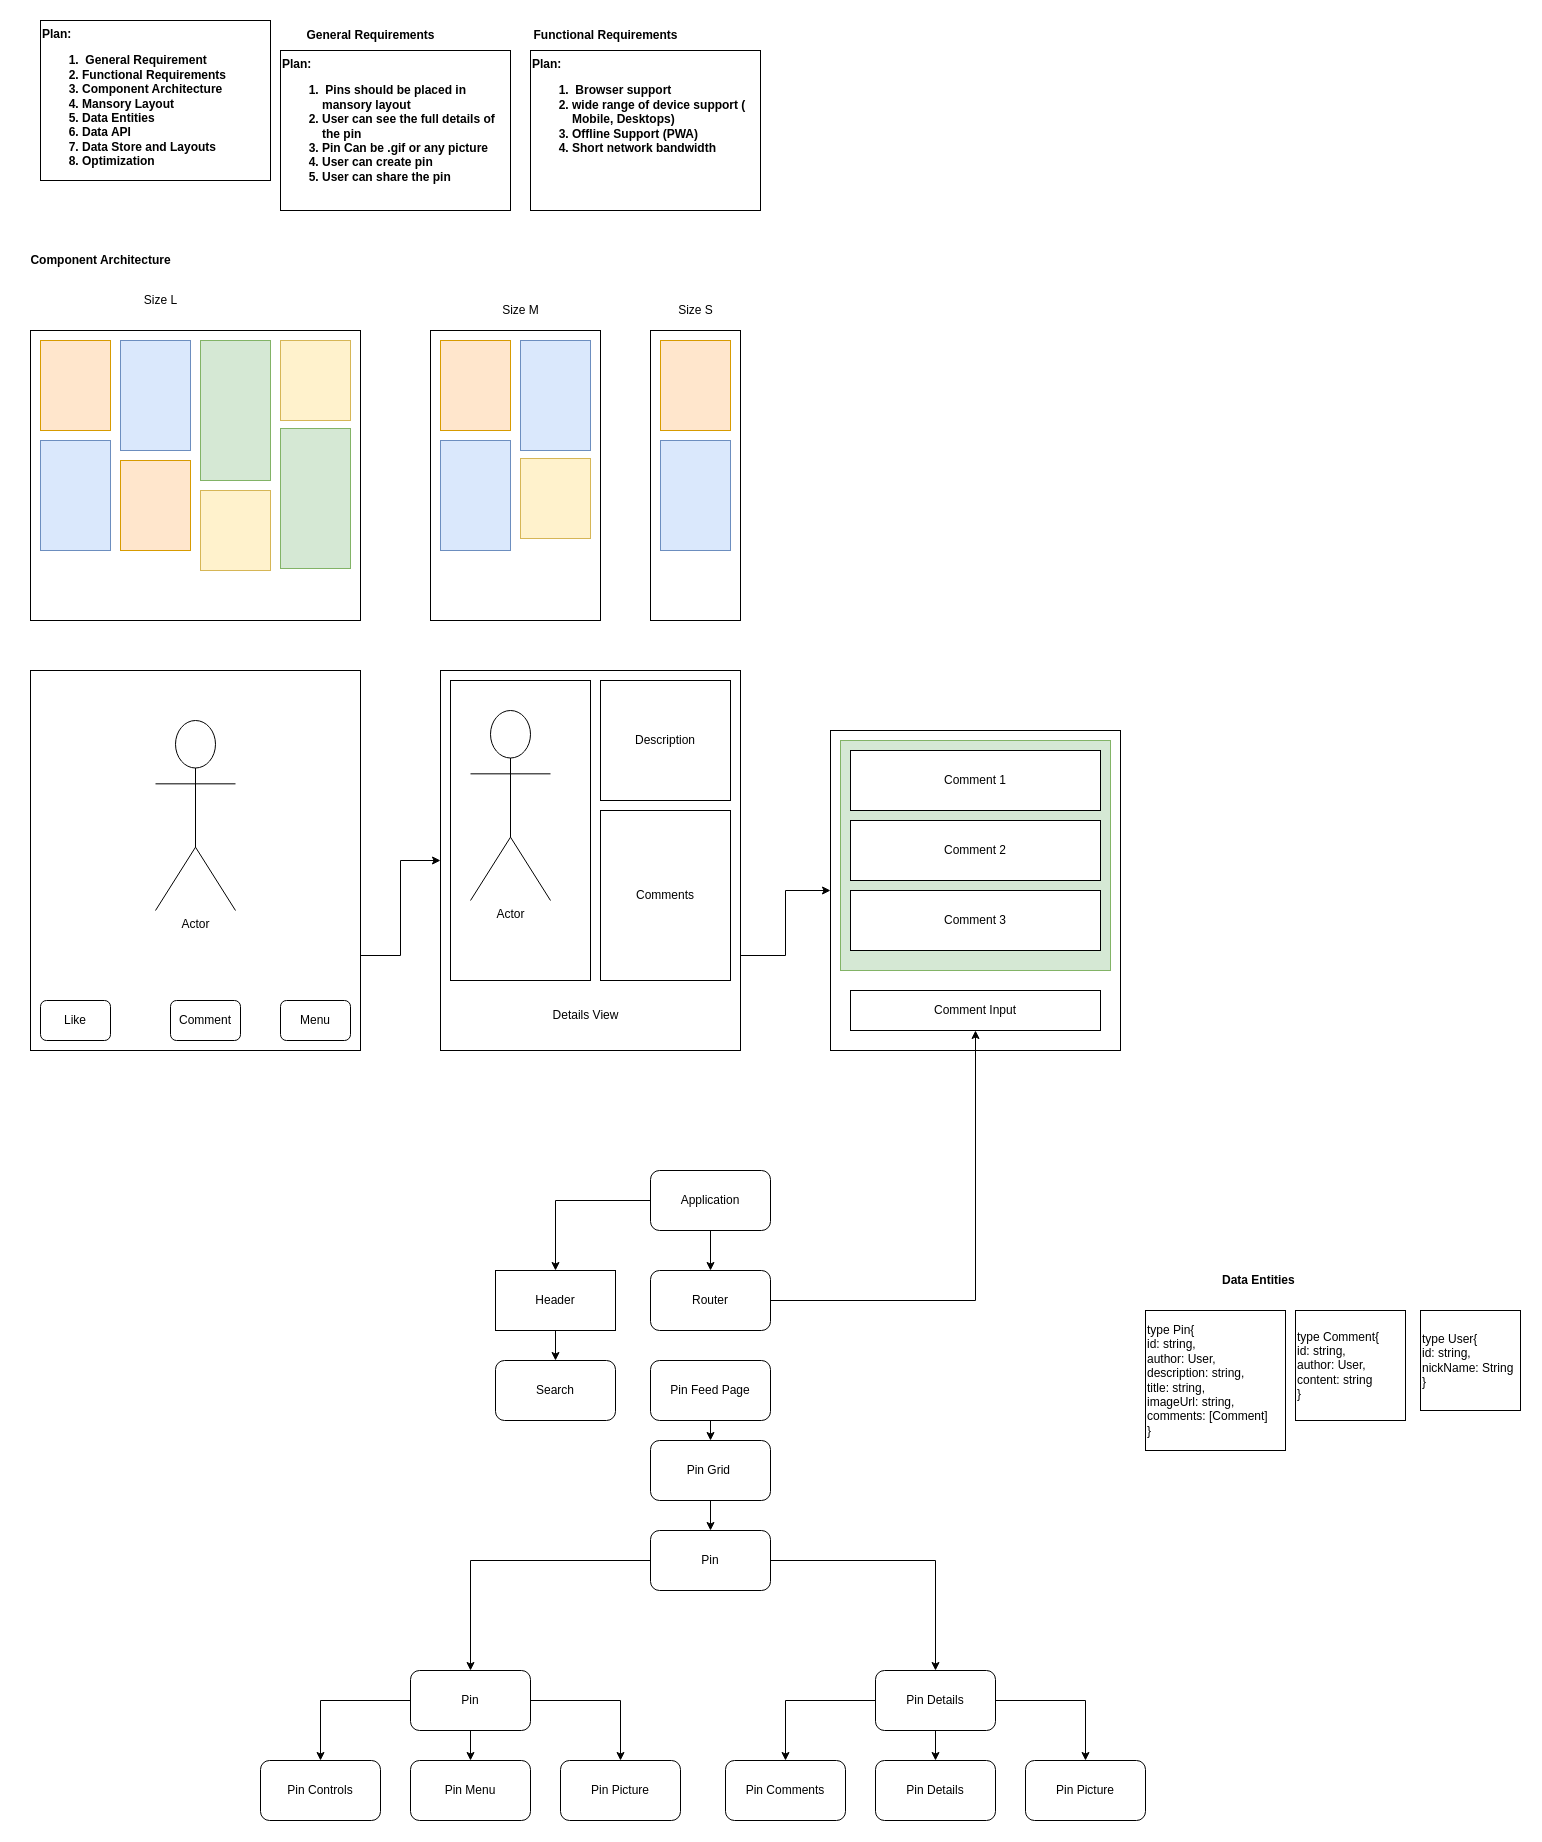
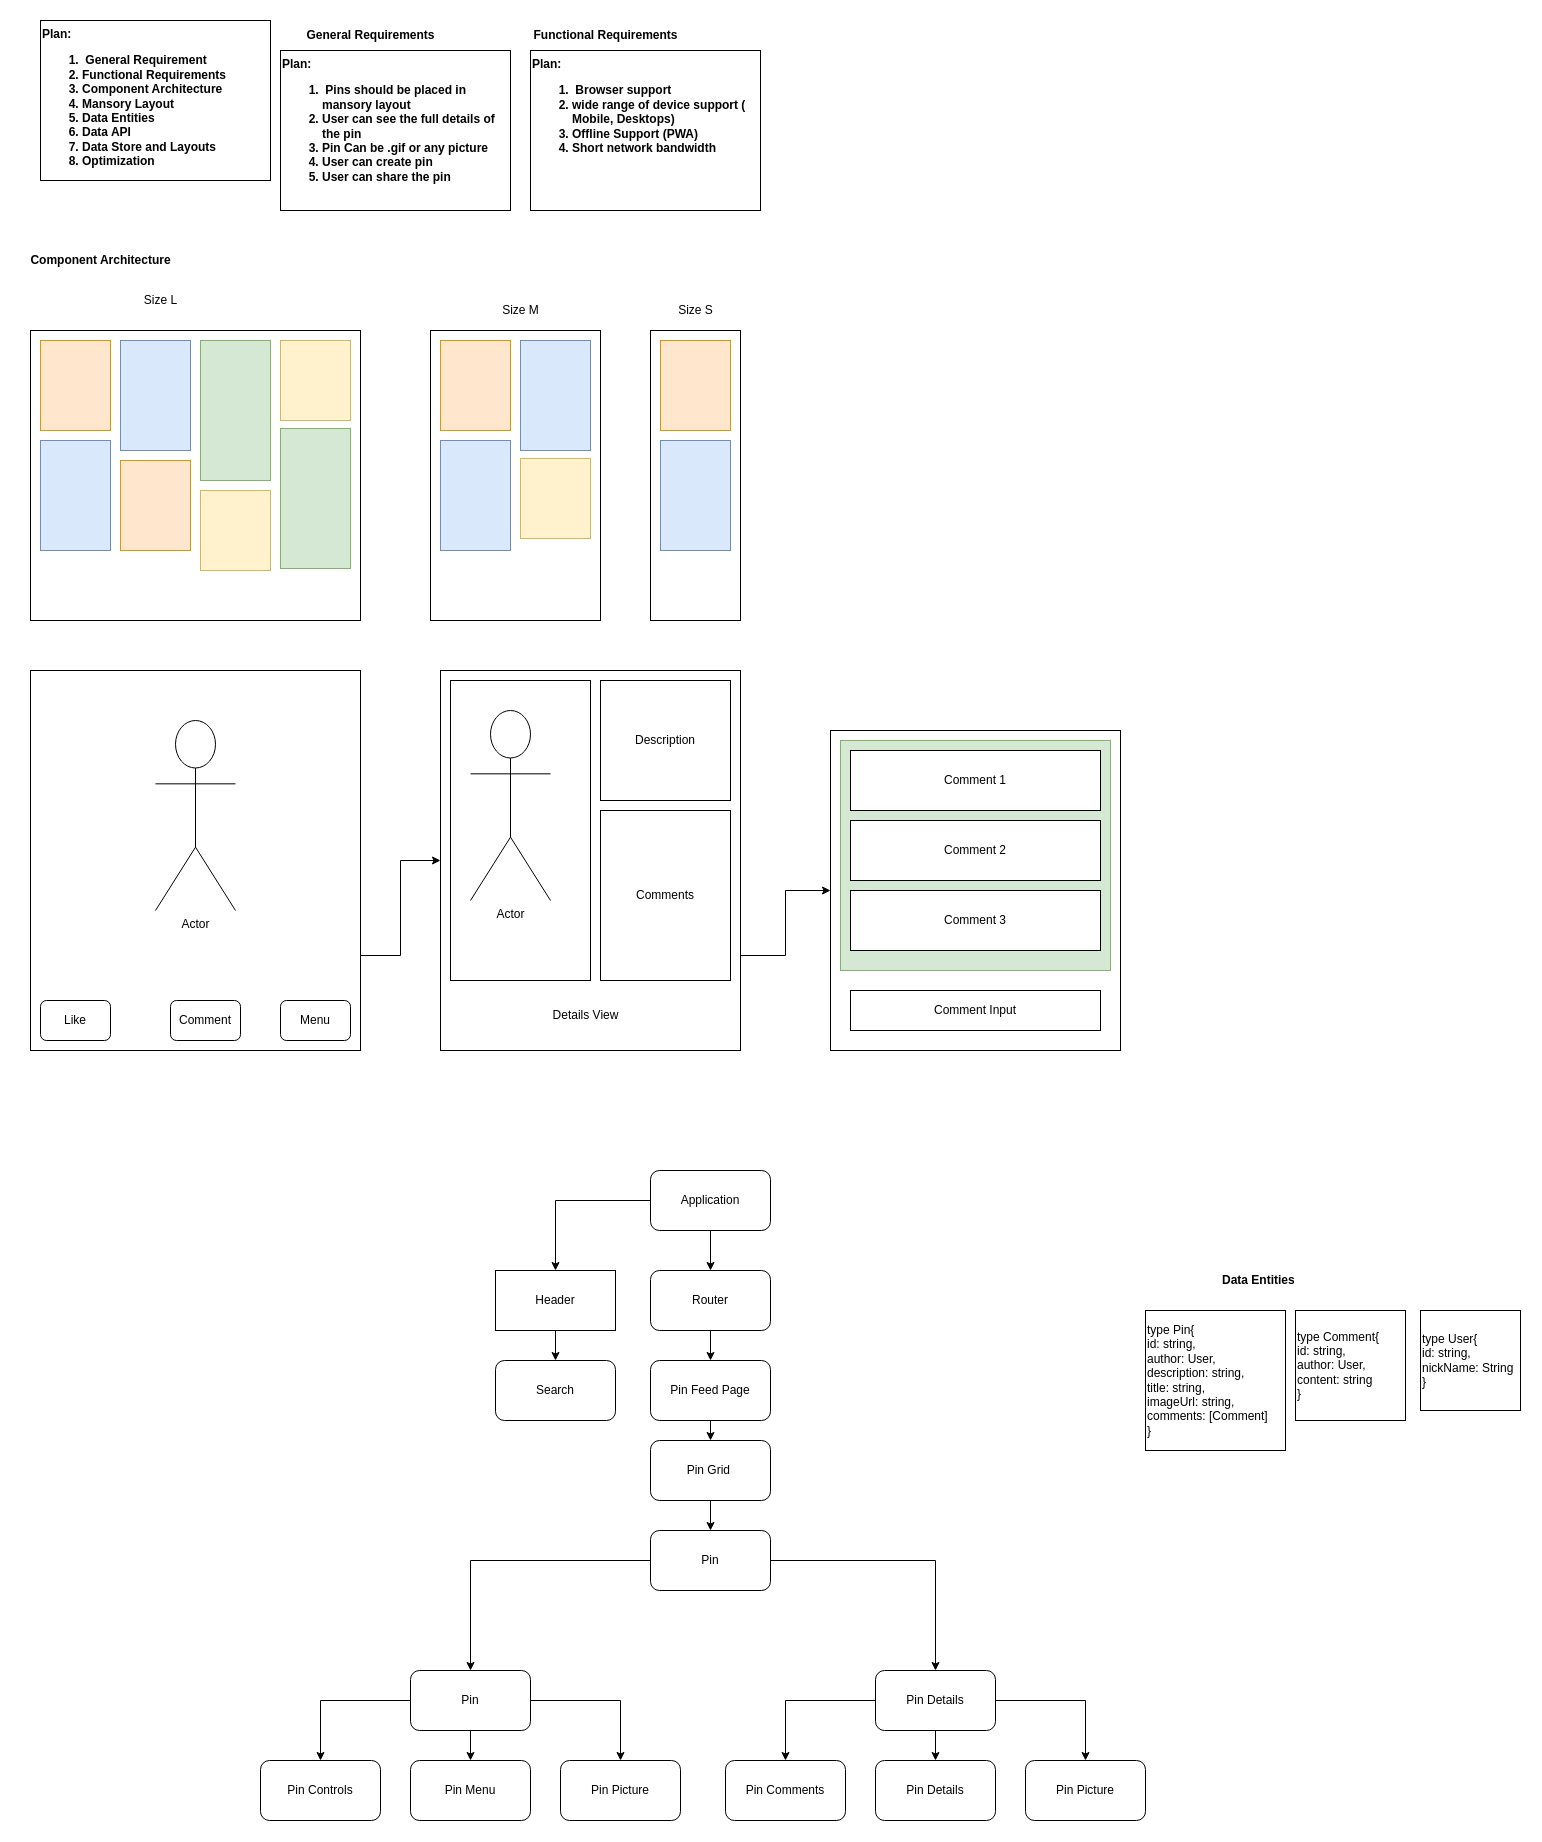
(976, 1271) -> (711, 1350)
